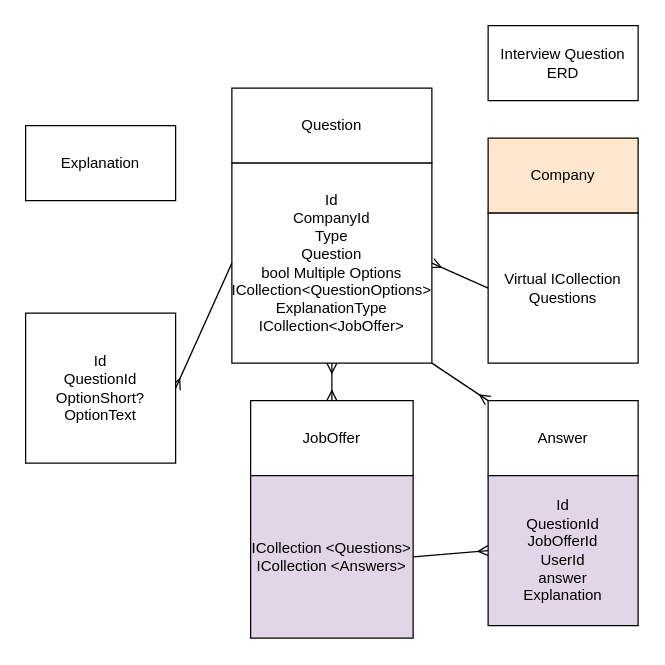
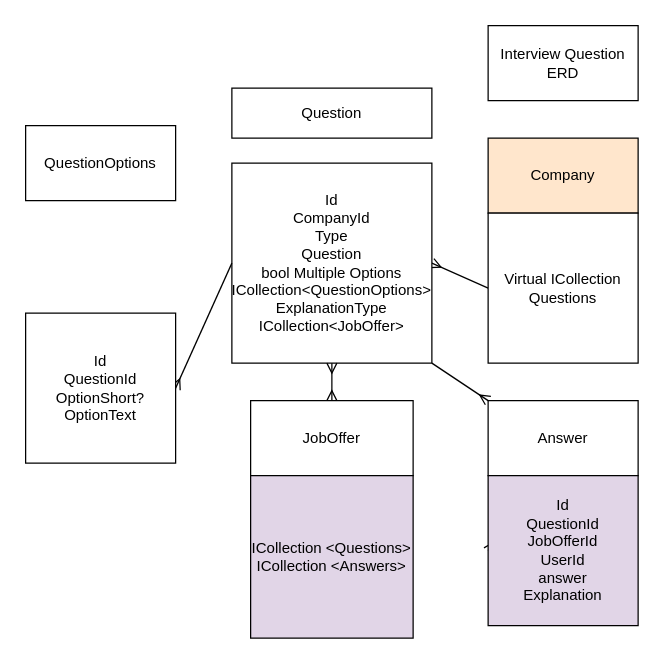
(332, 126) -> (332, 113)
(101, 163) -> (101, 163)
(451, 554) -> (488, 551)
